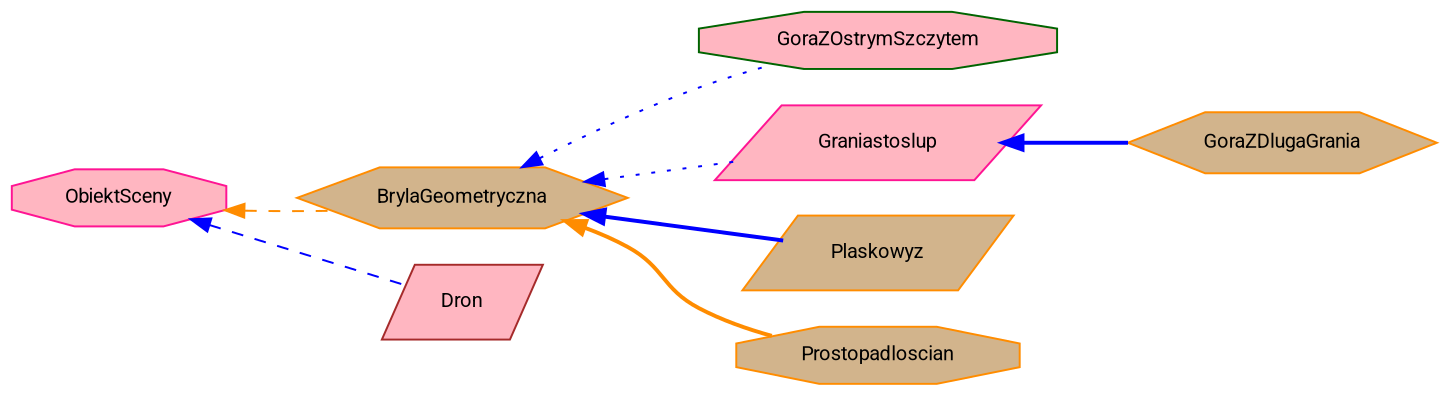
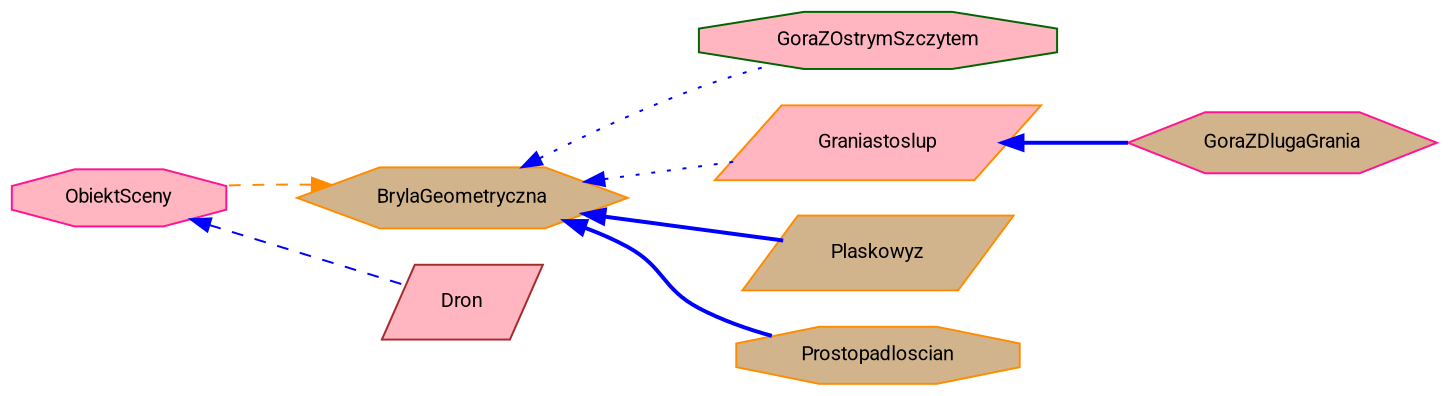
(878, 143) -> (878, 143)
(1282, 143) -> (1282, 143)
(288, 211) -> (268, 185)
(673, 289) -> (673, 289)
